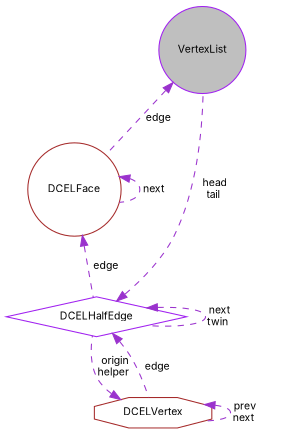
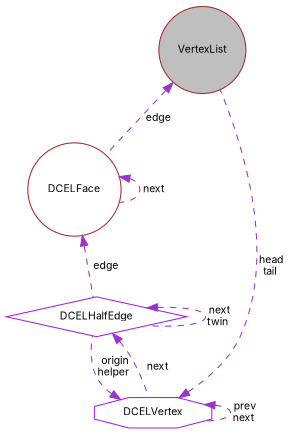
(202, 50) -> (202, 50)
(187, 204) -> (256, 250)
(156, 367) -> (156, 367)
(153, 413) -> (153, 413)
